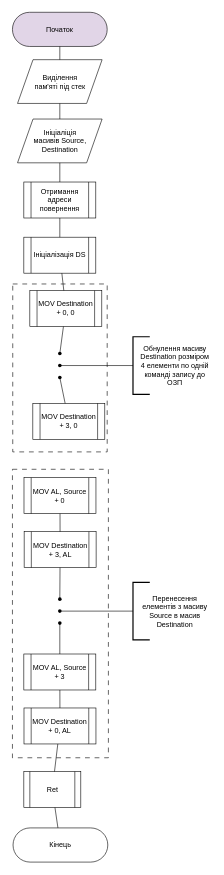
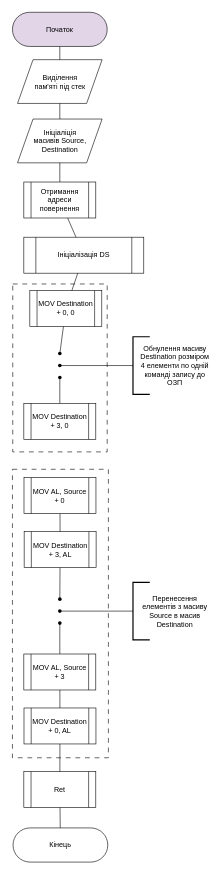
(60, 255) -> (84, 255)
(69, 422) -> (60, 422)
(52, 790) -> (60, 790)
